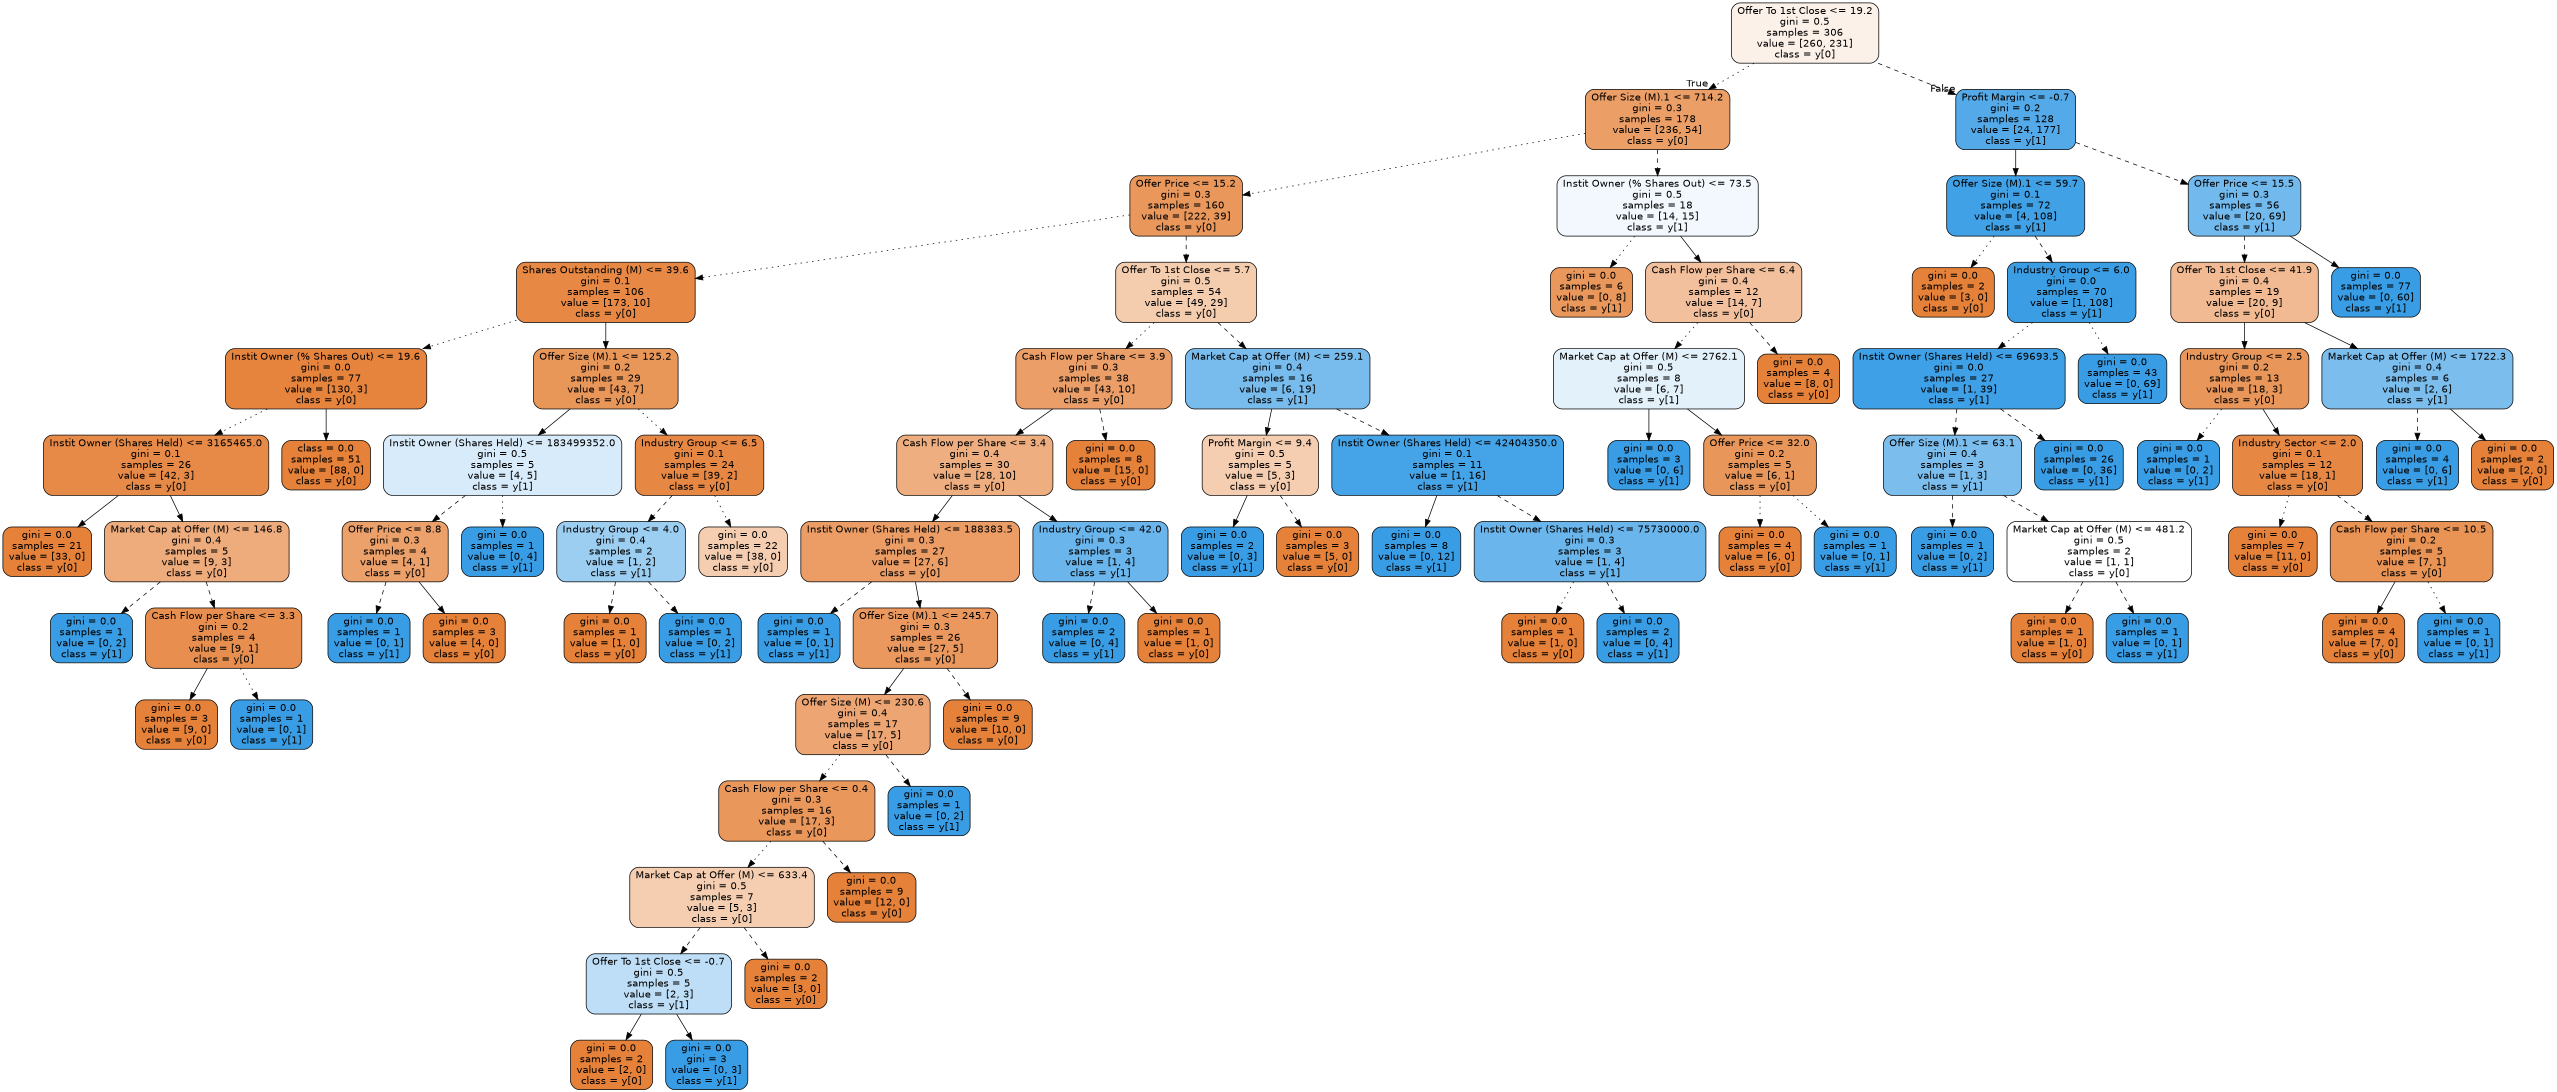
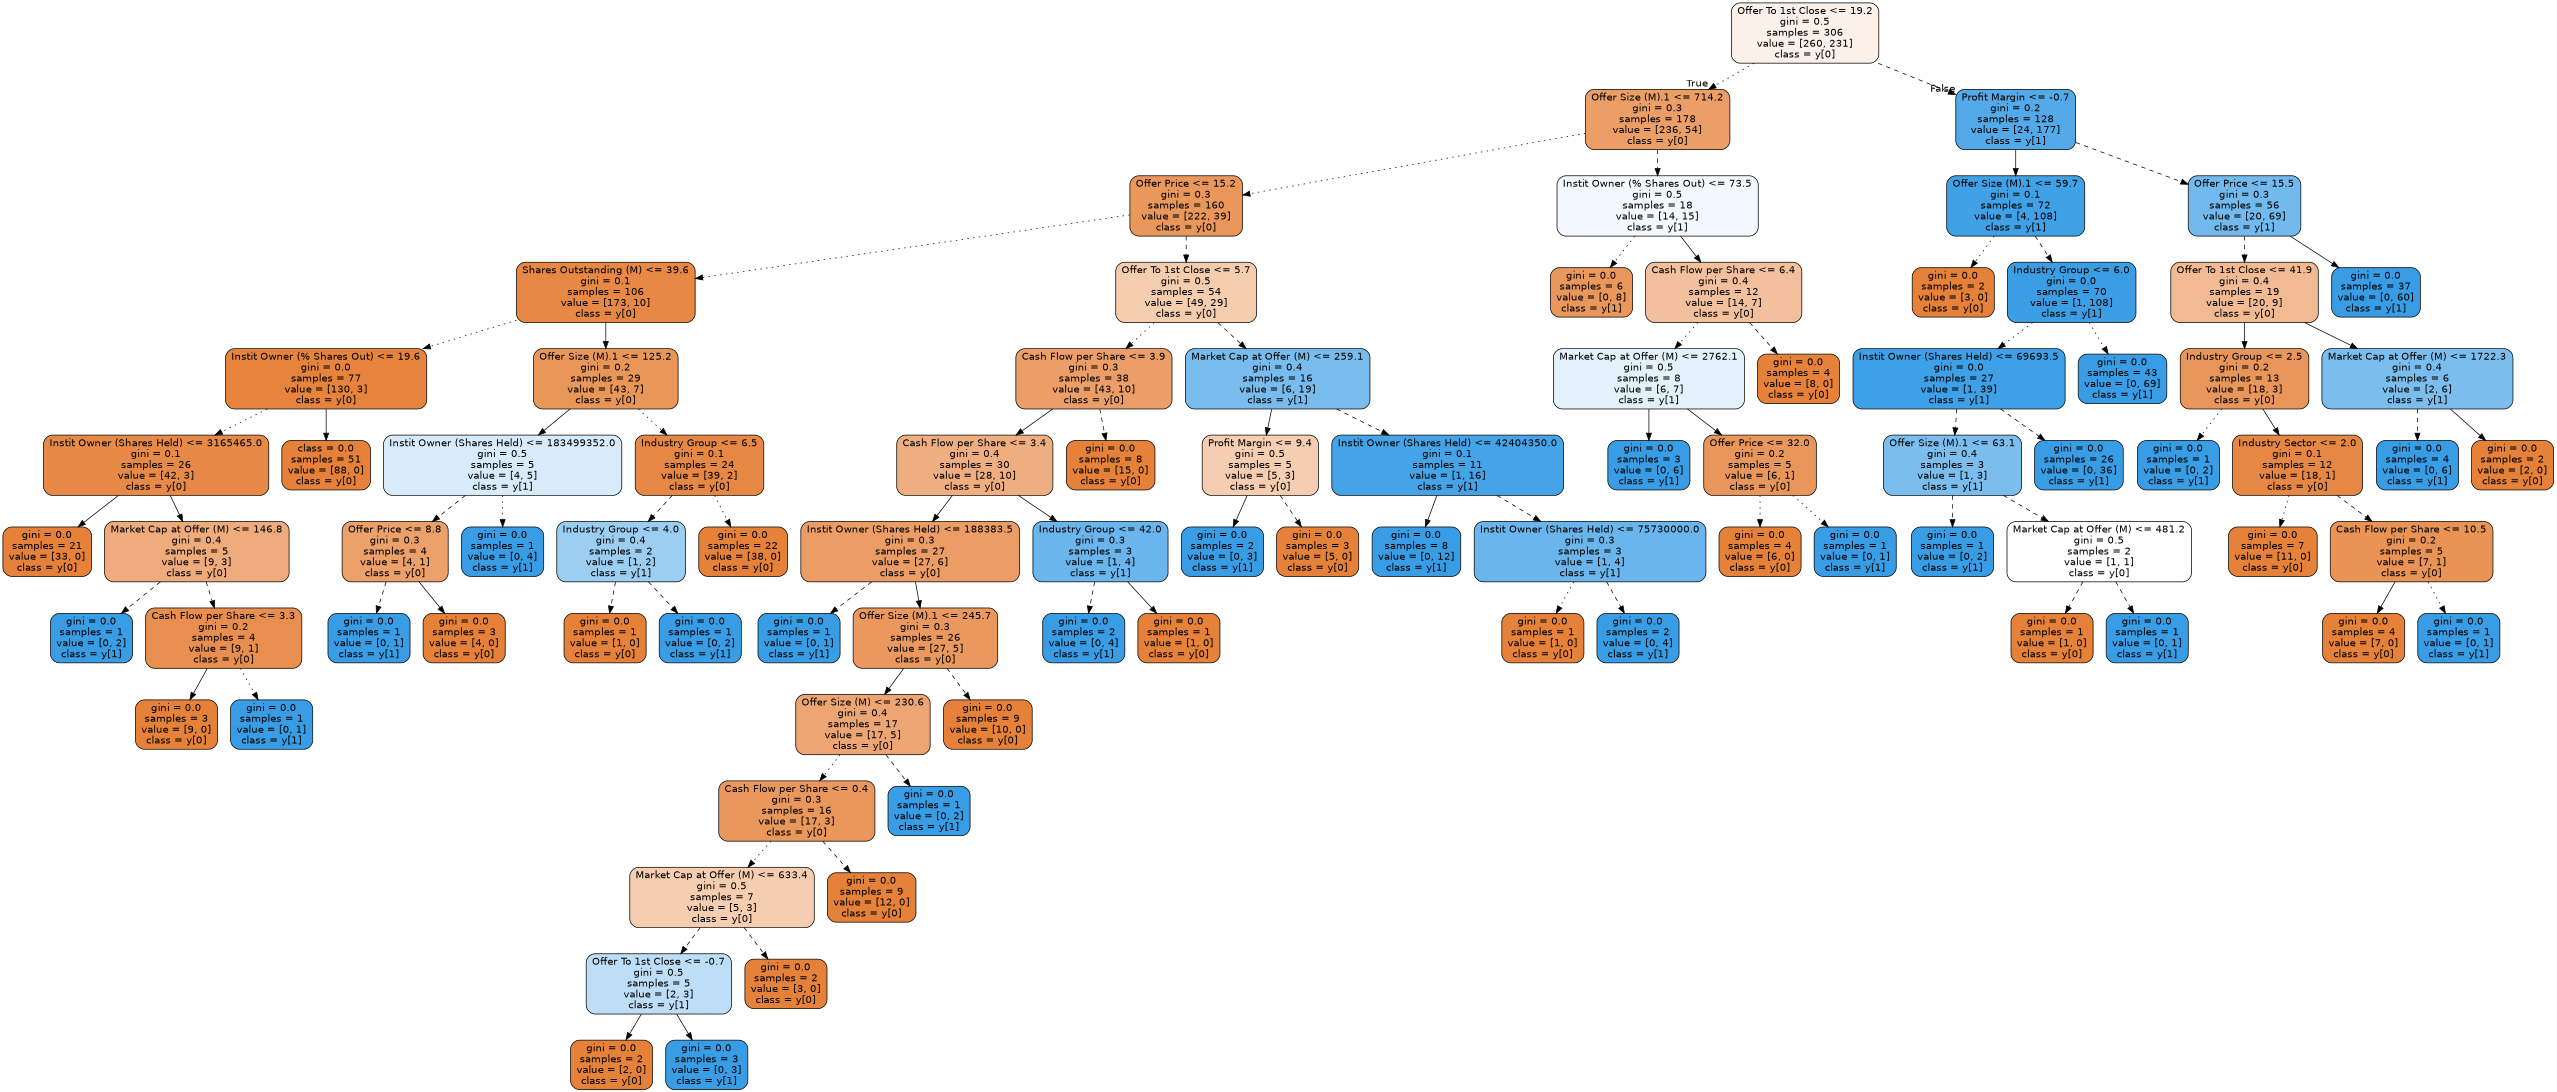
(2376, 292) -> (2376, 292)
(743, 552) -> (743, 552)
(707, 1065) -> (707, 1065)
